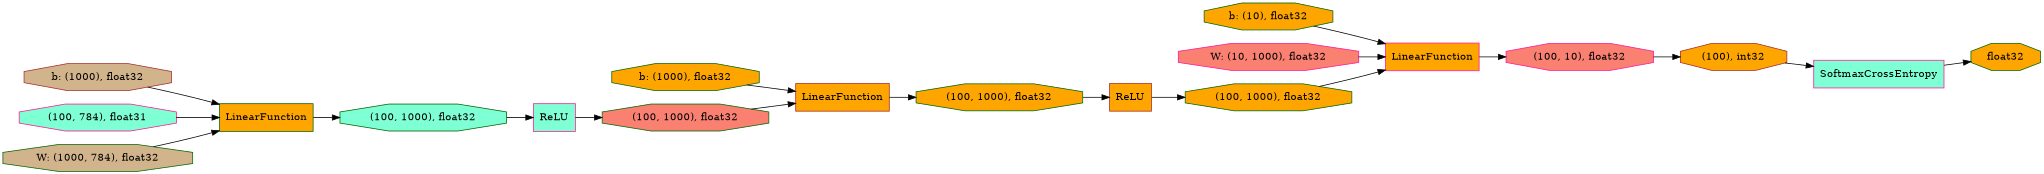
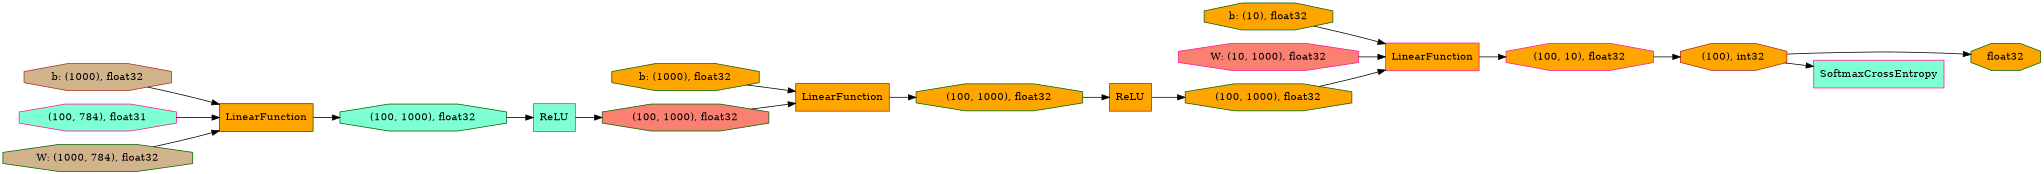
(1580, 57) -> (1580, 57)
(1954, 64) -> (1875, 52)
